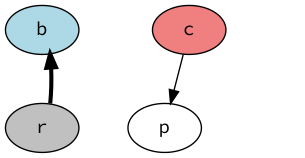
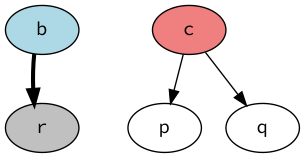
(51, 86) -> (33, 72)
none -> (263, 128)
